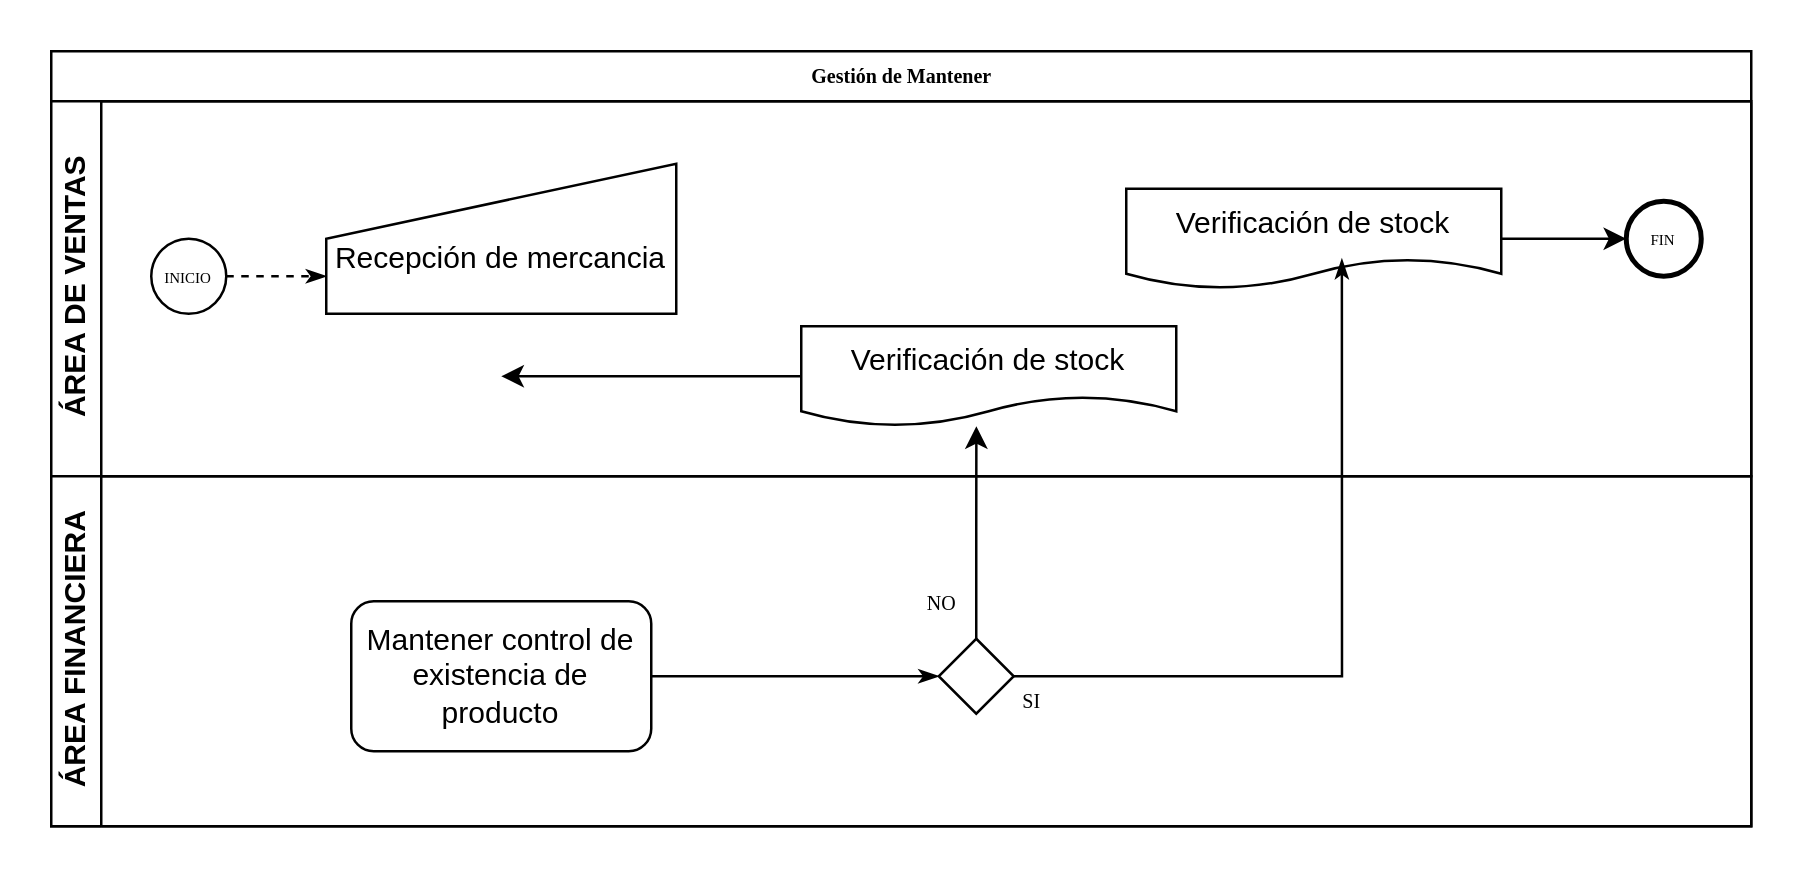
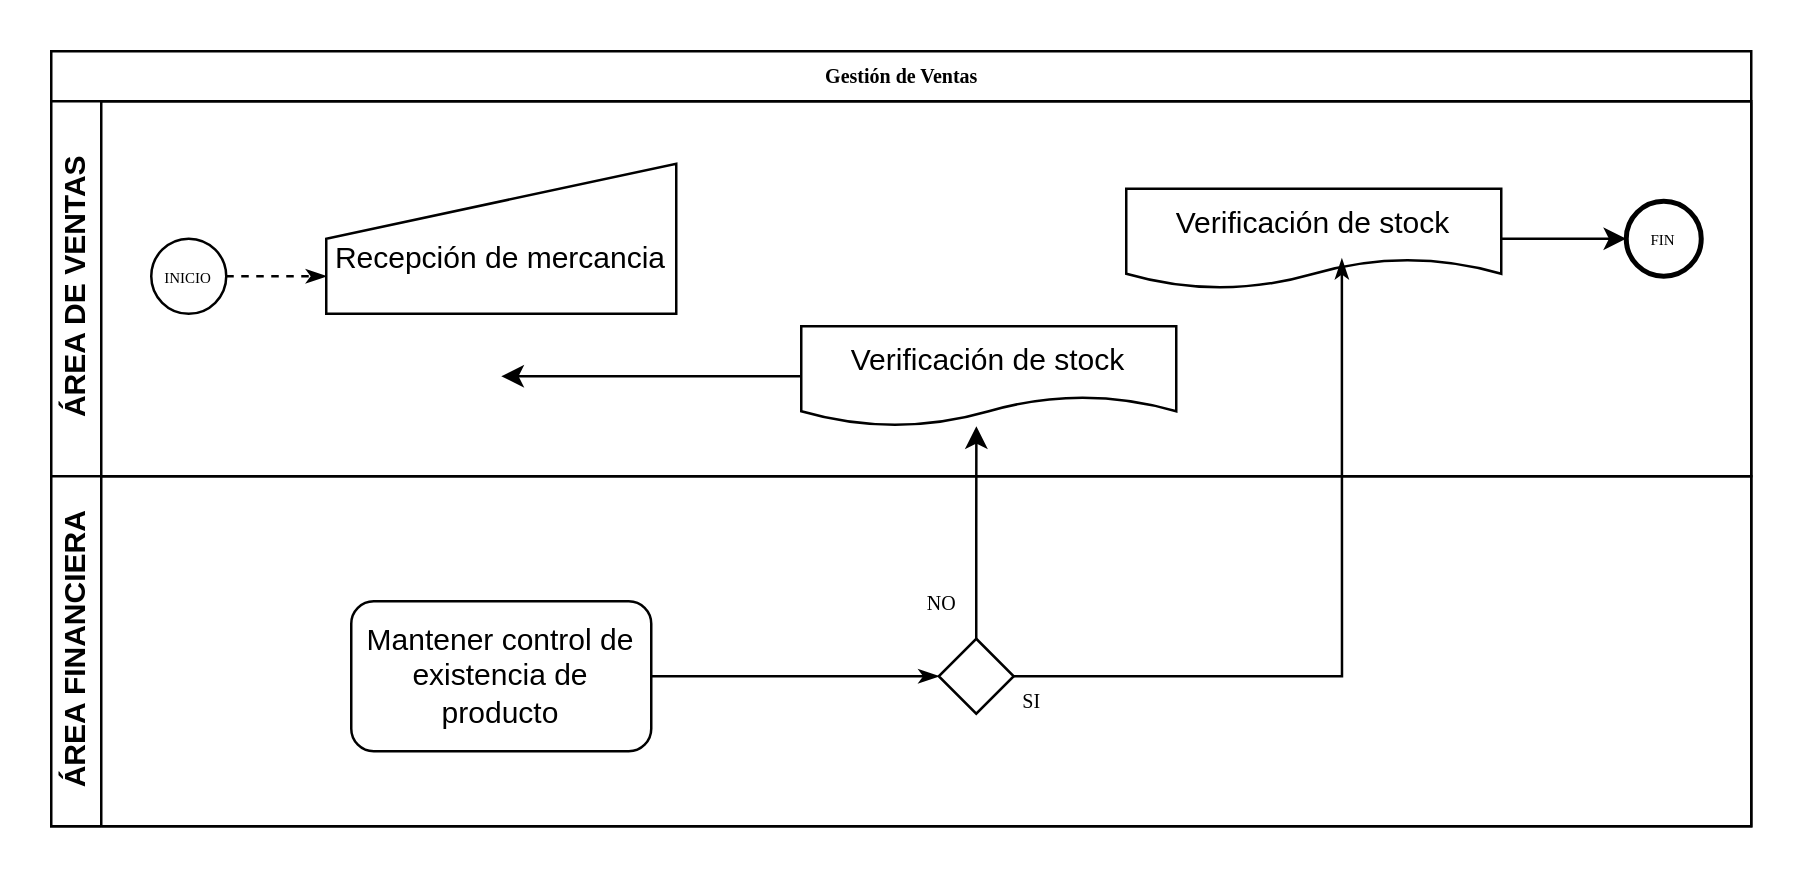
(903, 76) -> (903, 76)
